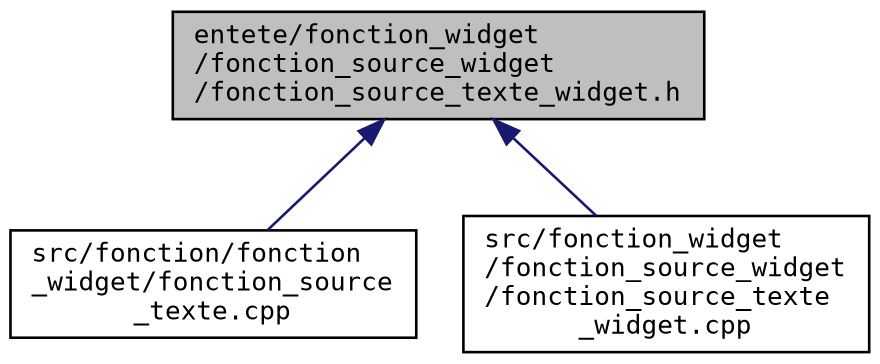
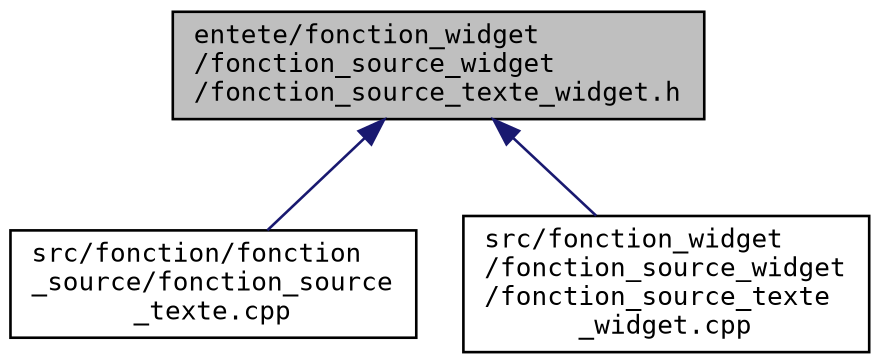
(213, 284) -> (213, 284)
